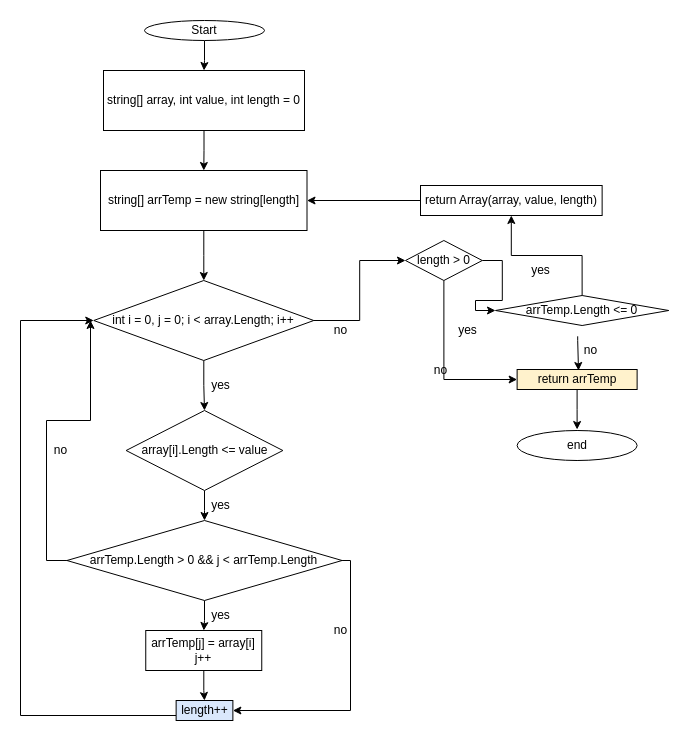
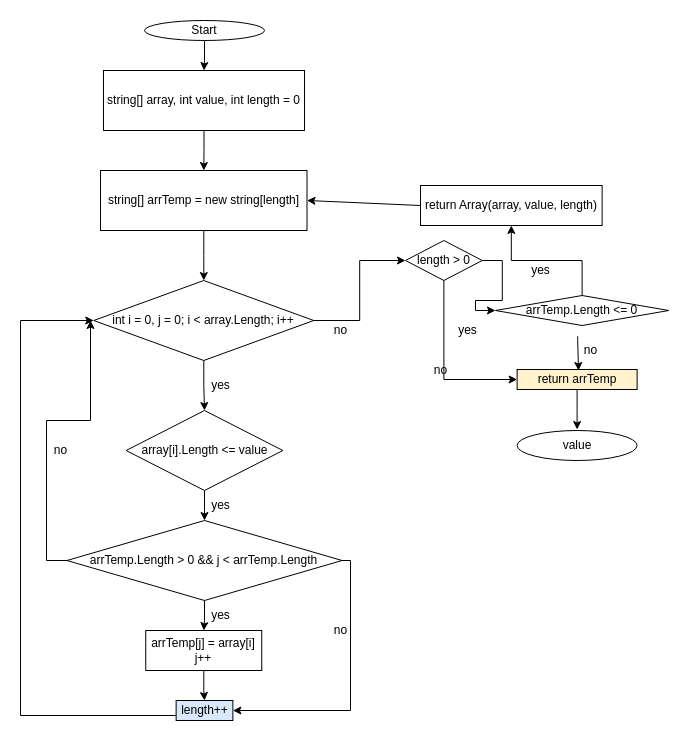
(511, 201) -> (511, 206)
(578, 446) -> (578, 446)
